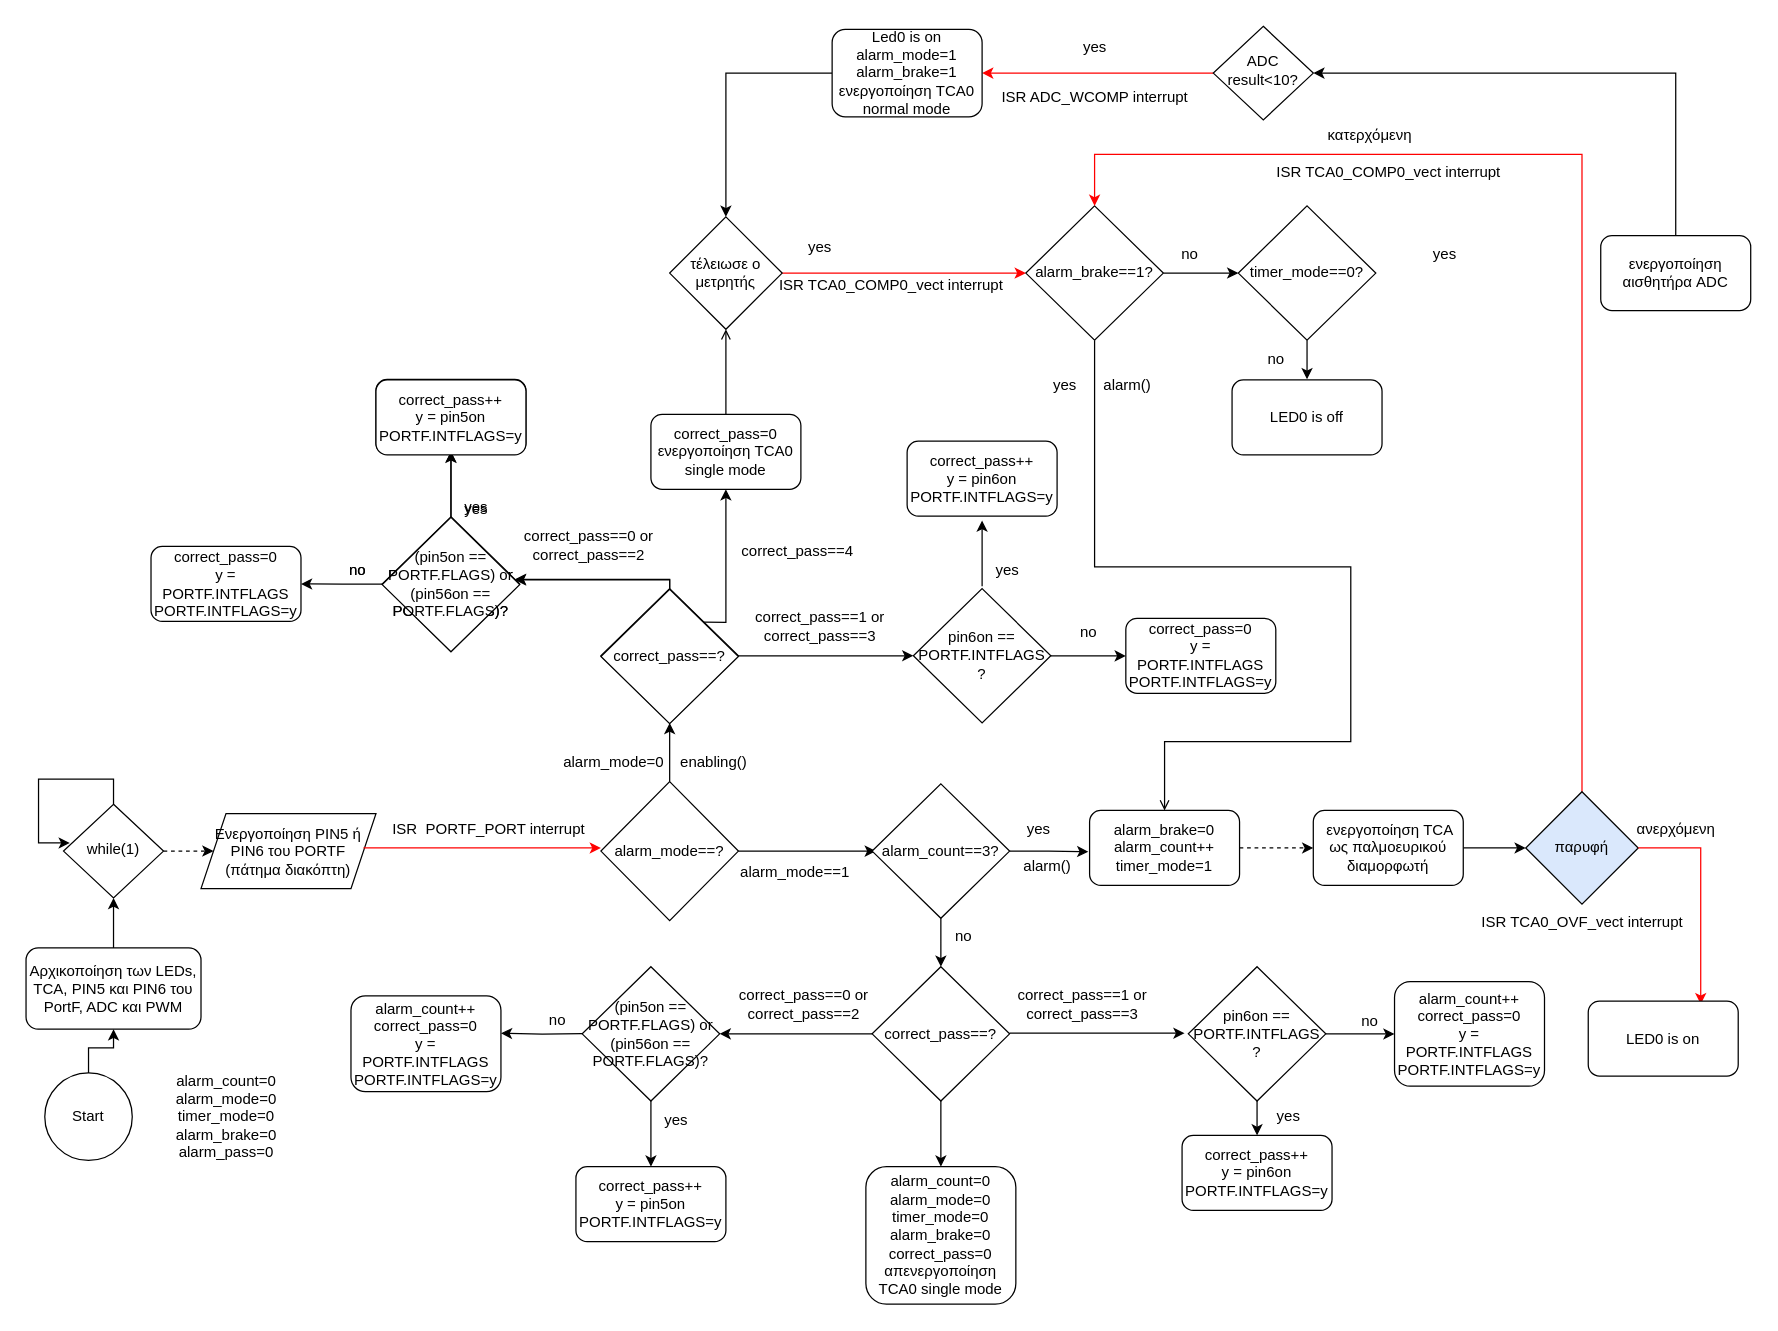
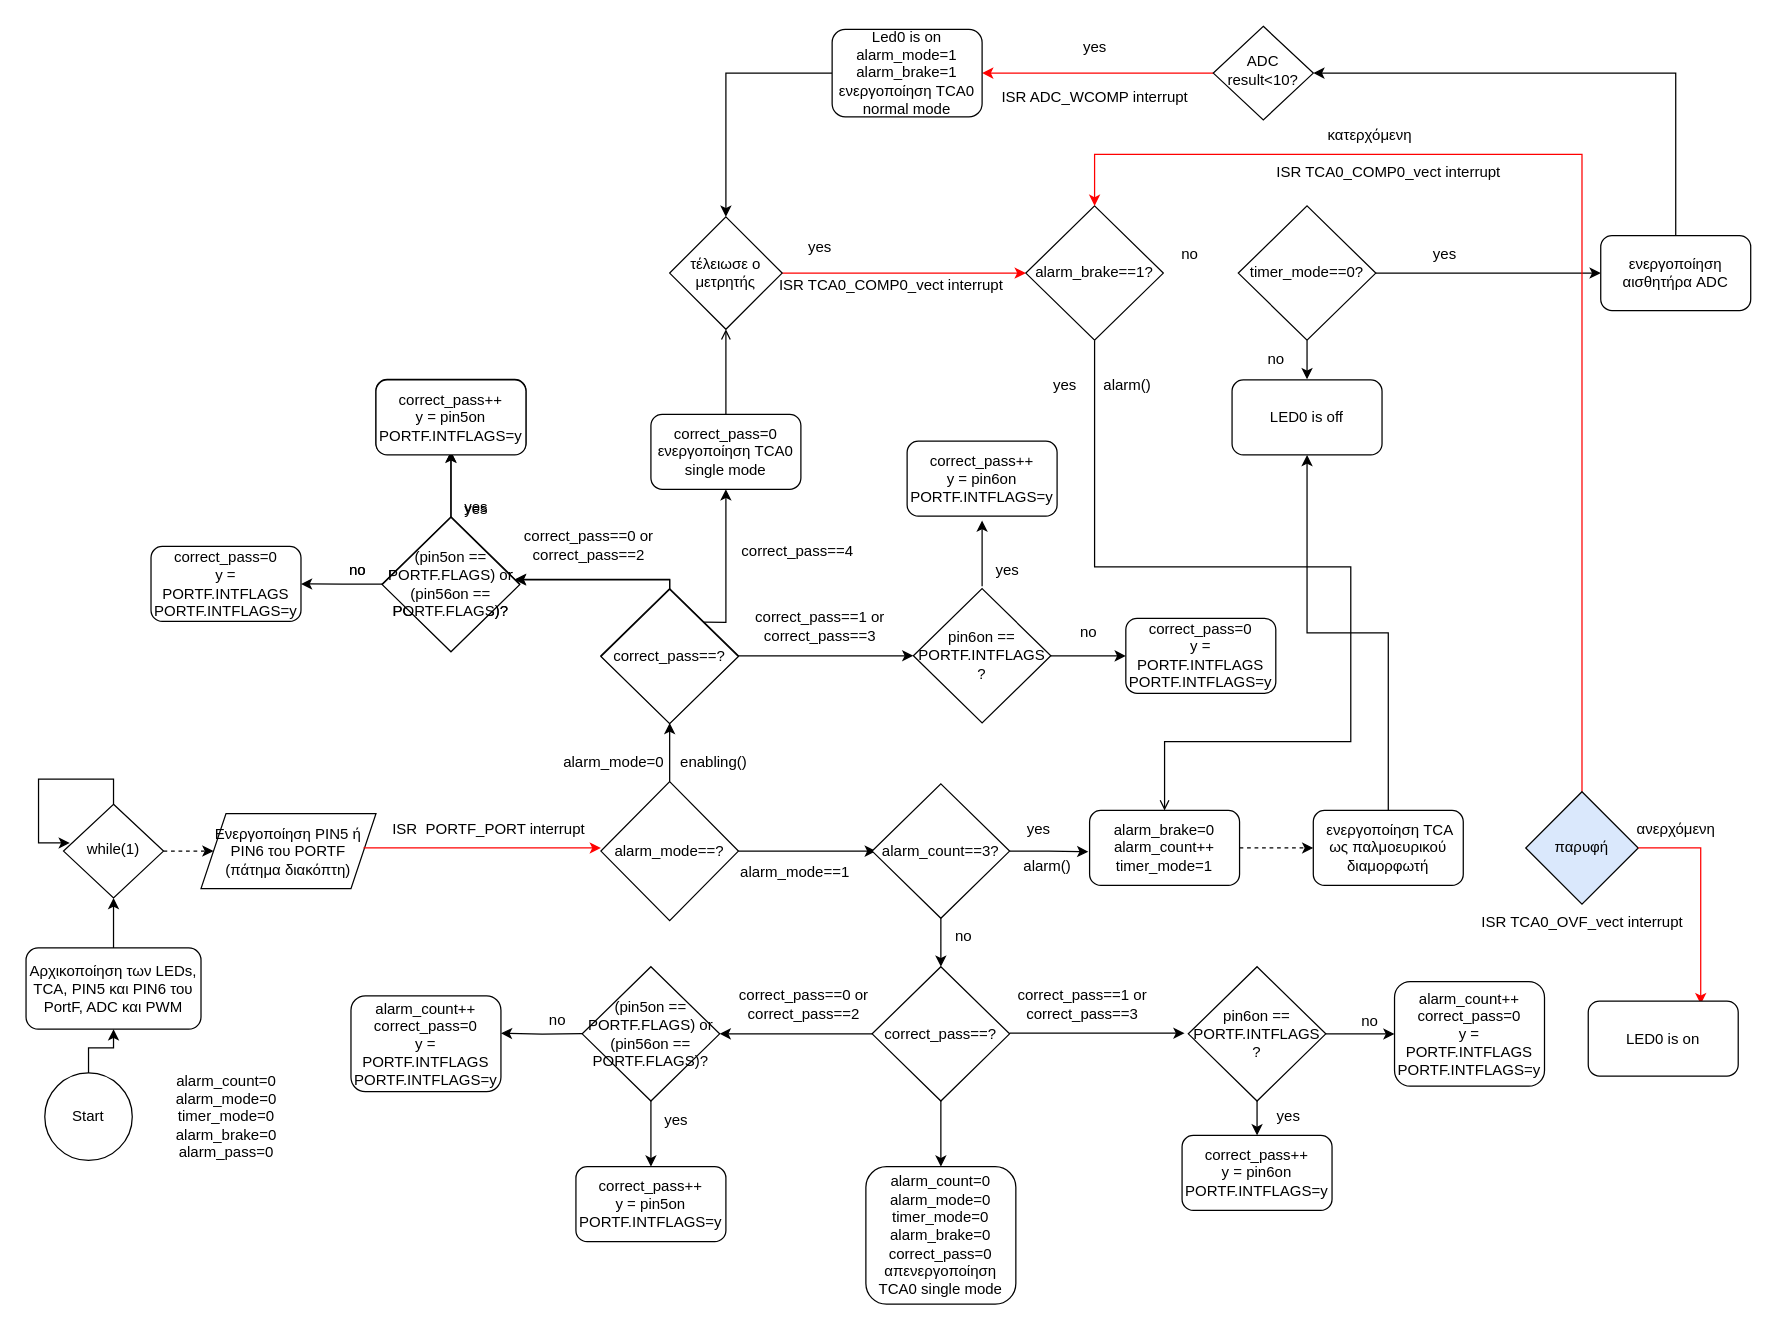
(1196, 273) -> none
none -> (1484, 273)
(1490, 848) -> (1353, 633)
